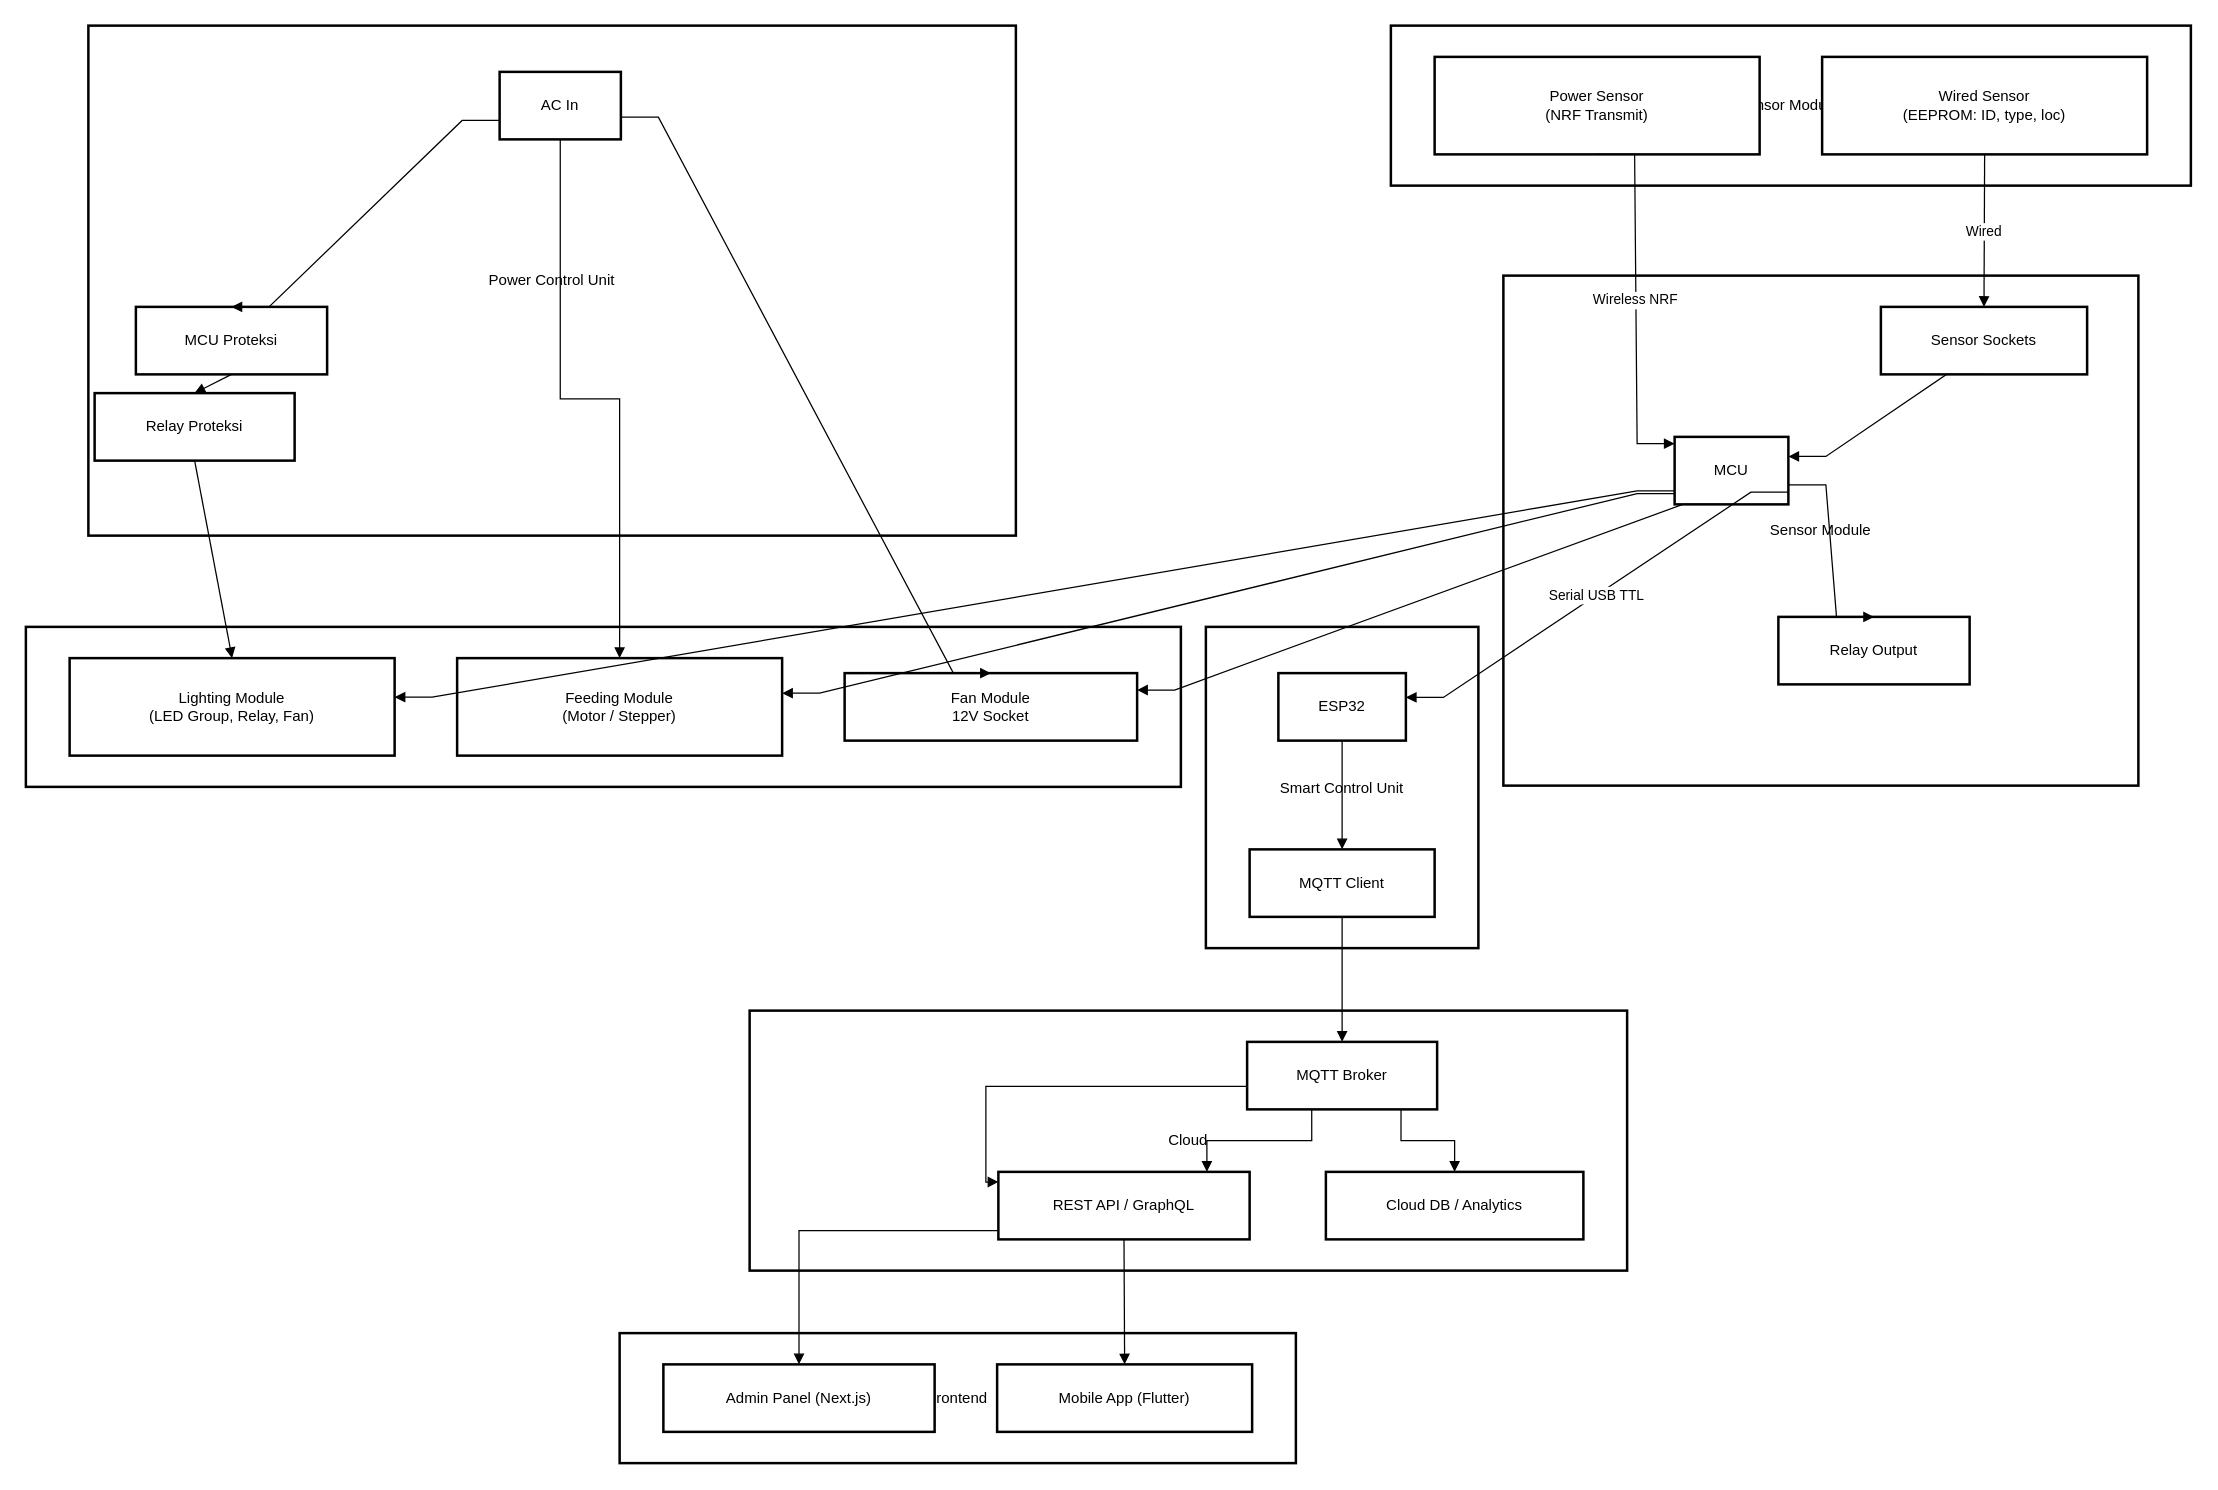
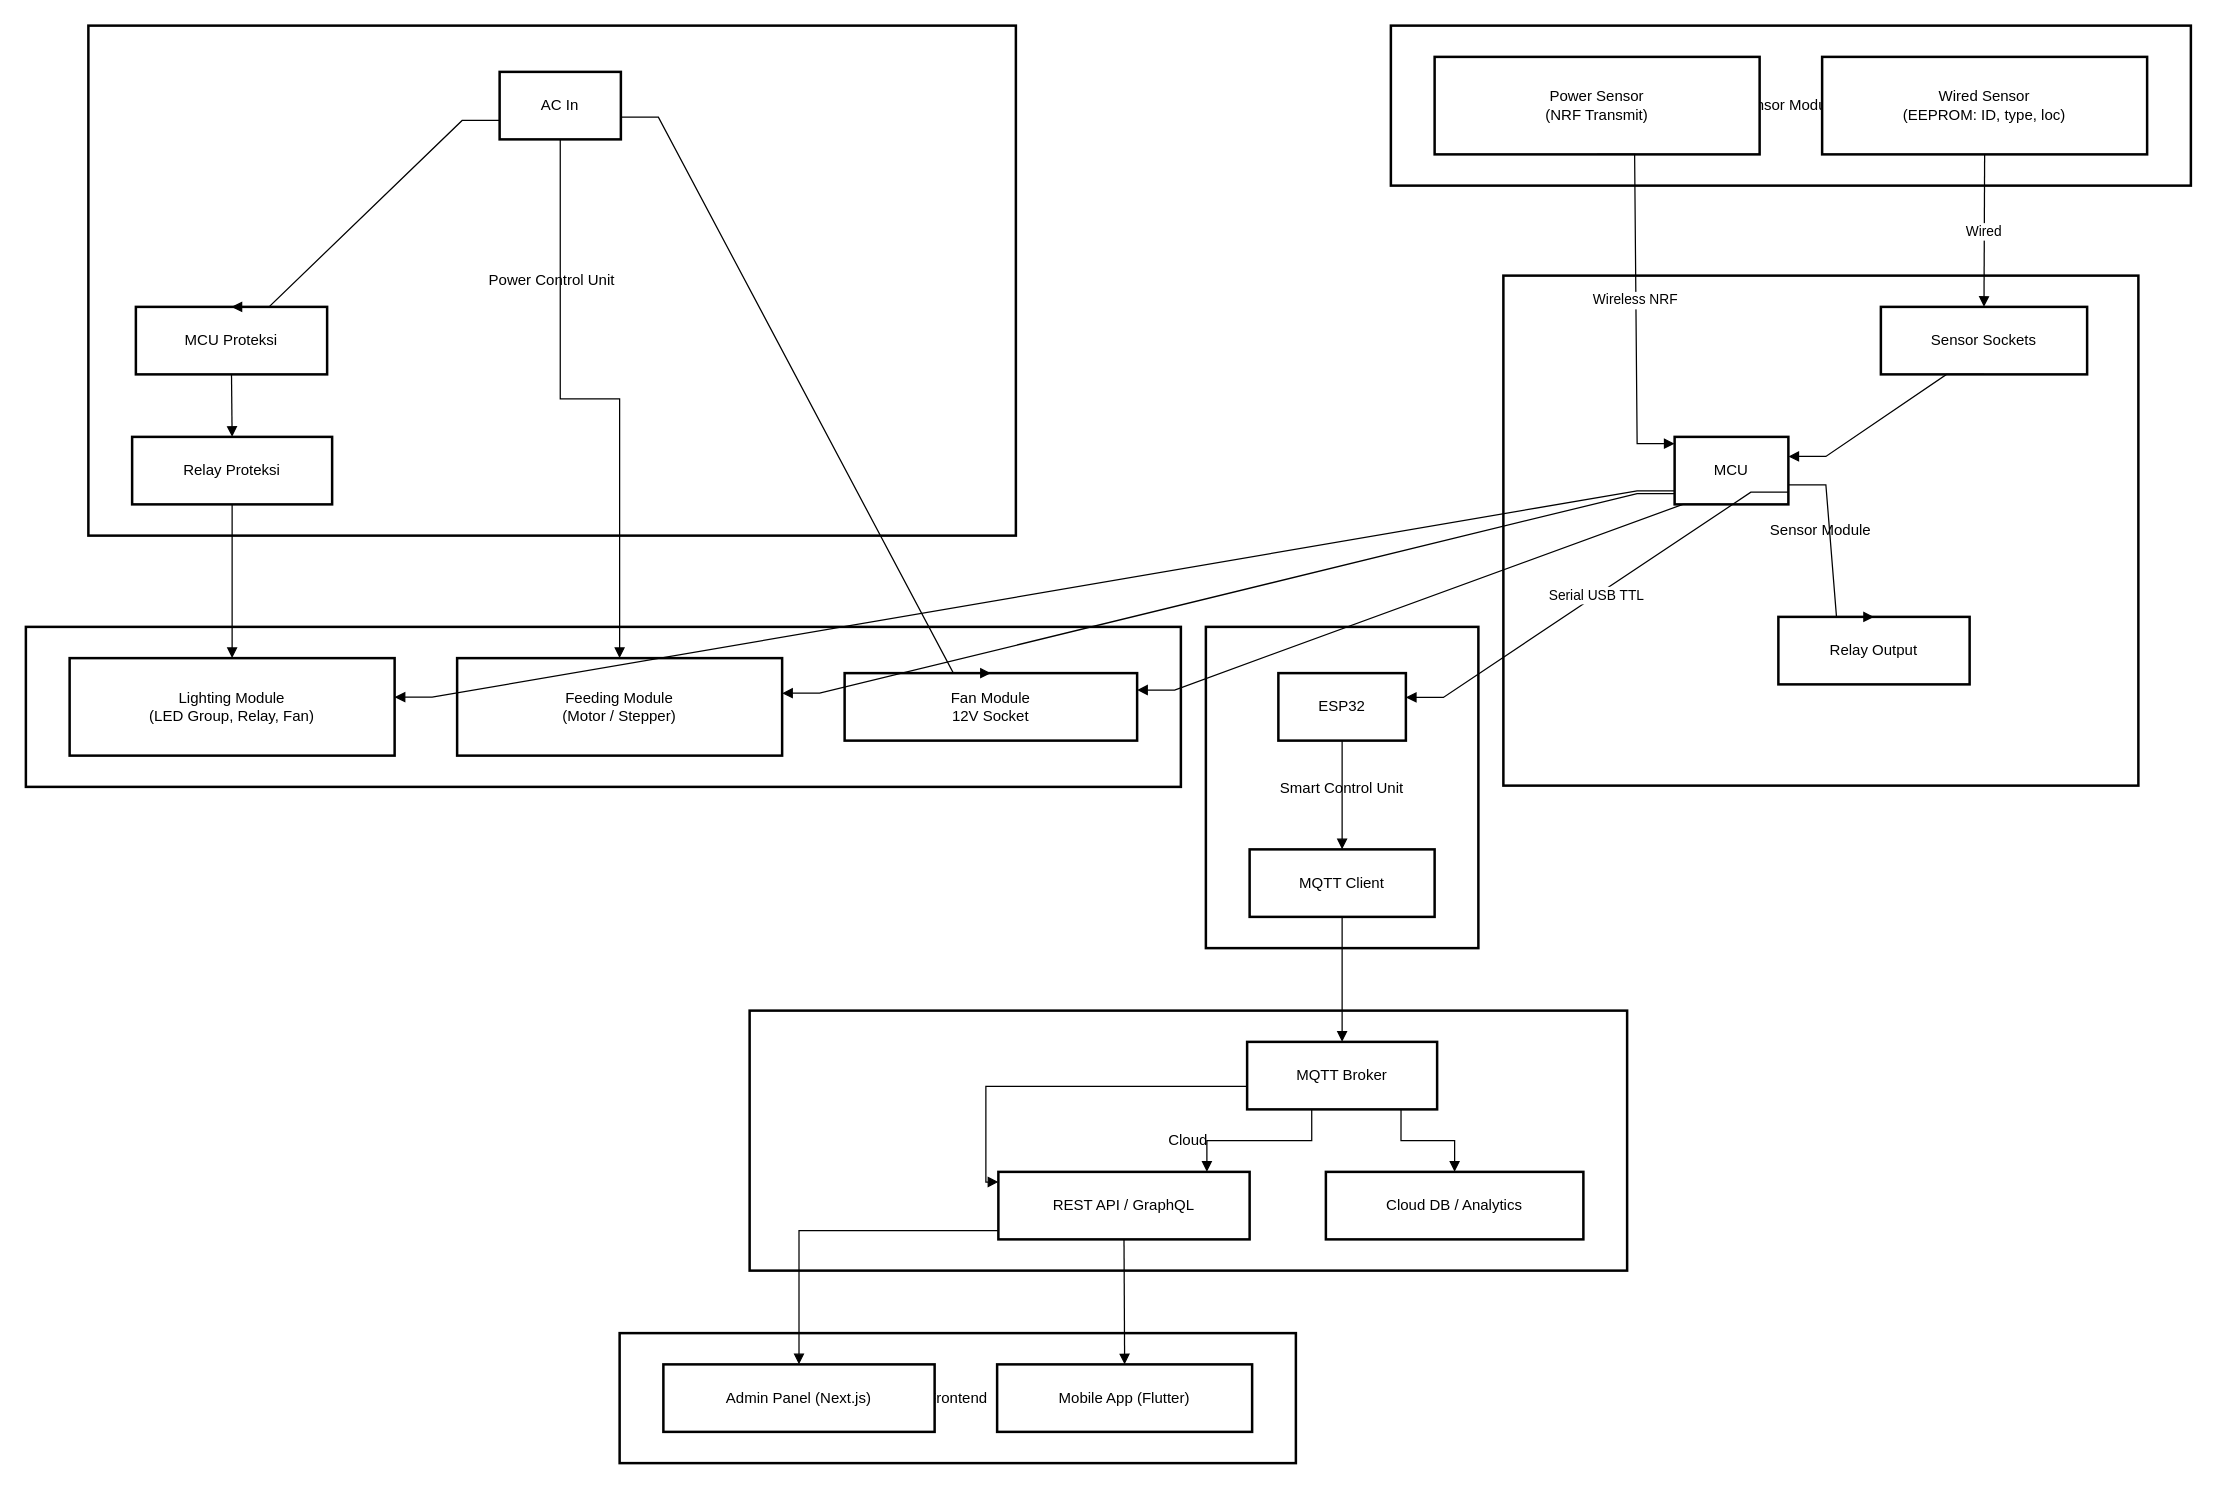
(194, 427) -> (232, 471)
